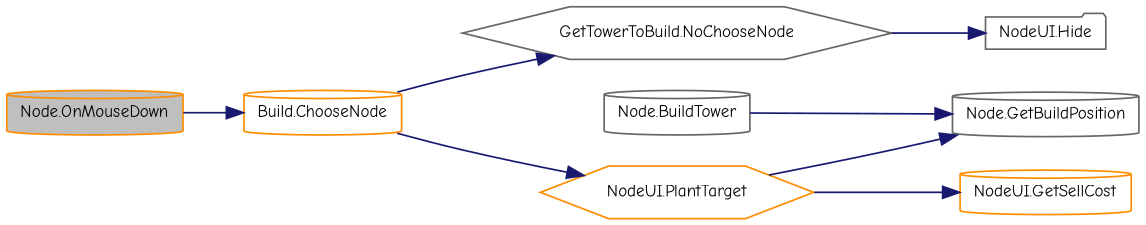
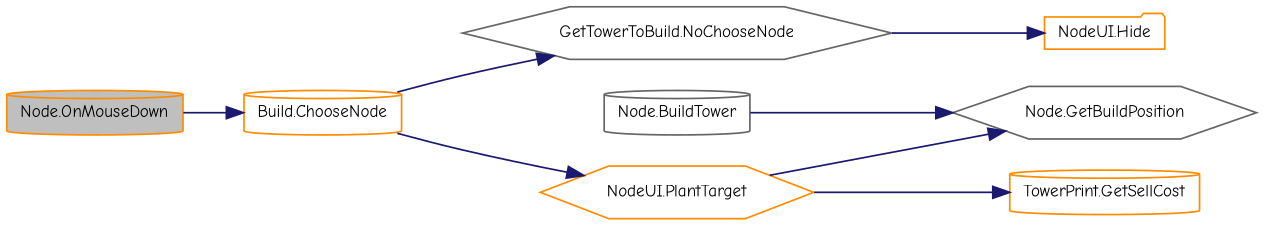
(1046, 33) -> (1105, 33)
(1046, 114) -> (1105, 113)
(1046, 192) -> (1105, 192)
